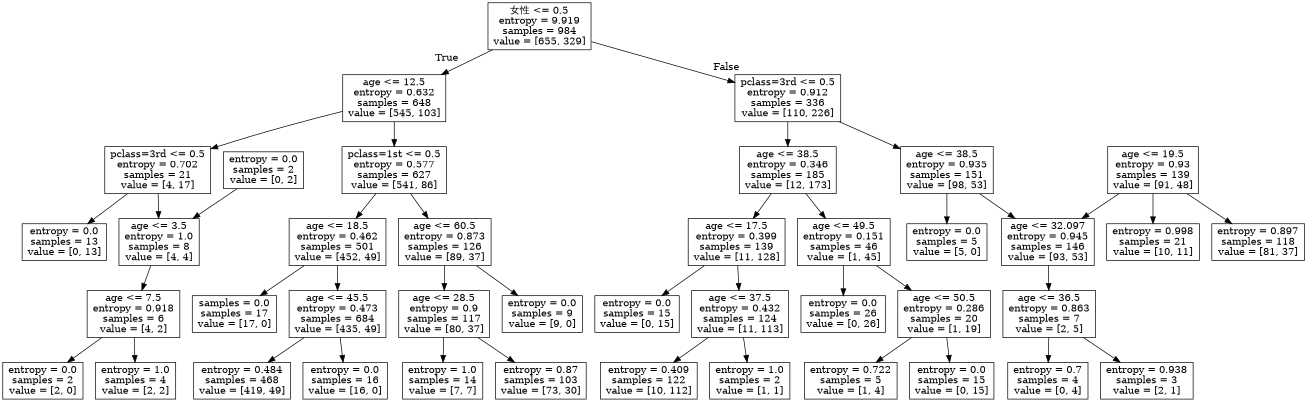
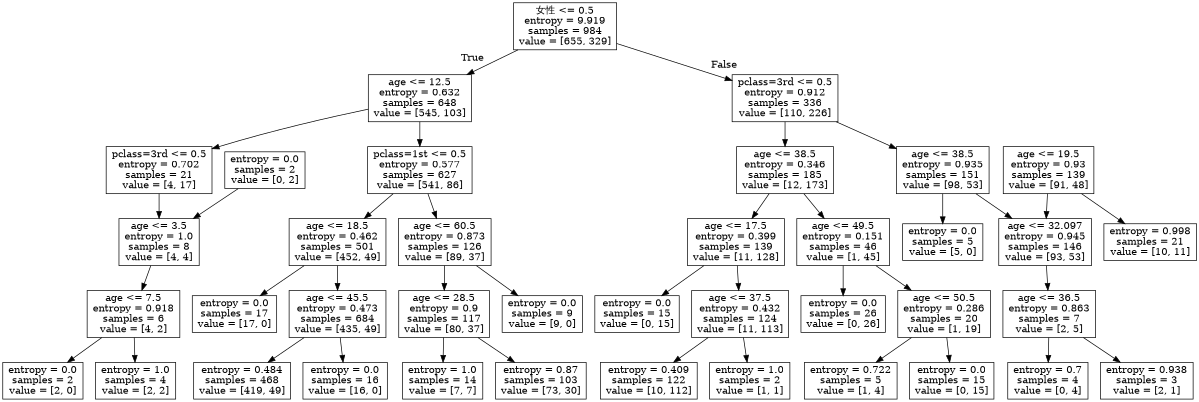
(64, 242) -> none
(1258, 242) -> none
(234, 314) -> (234, 314)
